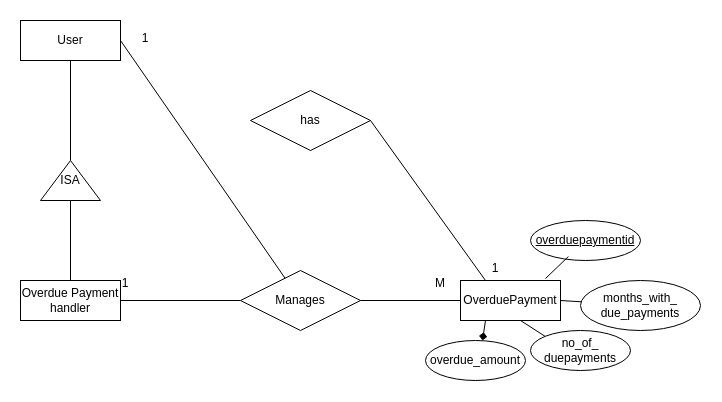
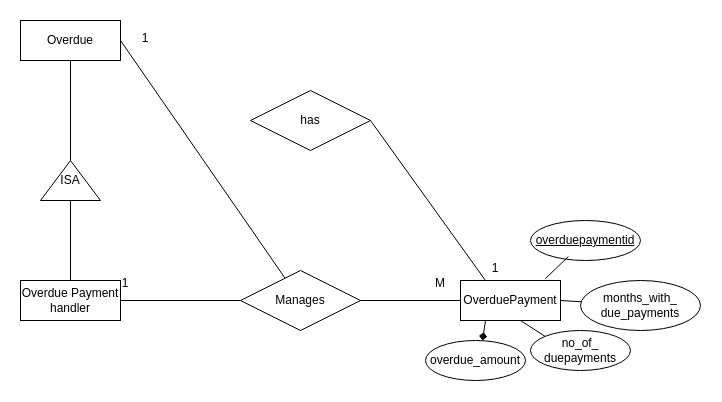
(71, 41) -> (71, 41)
